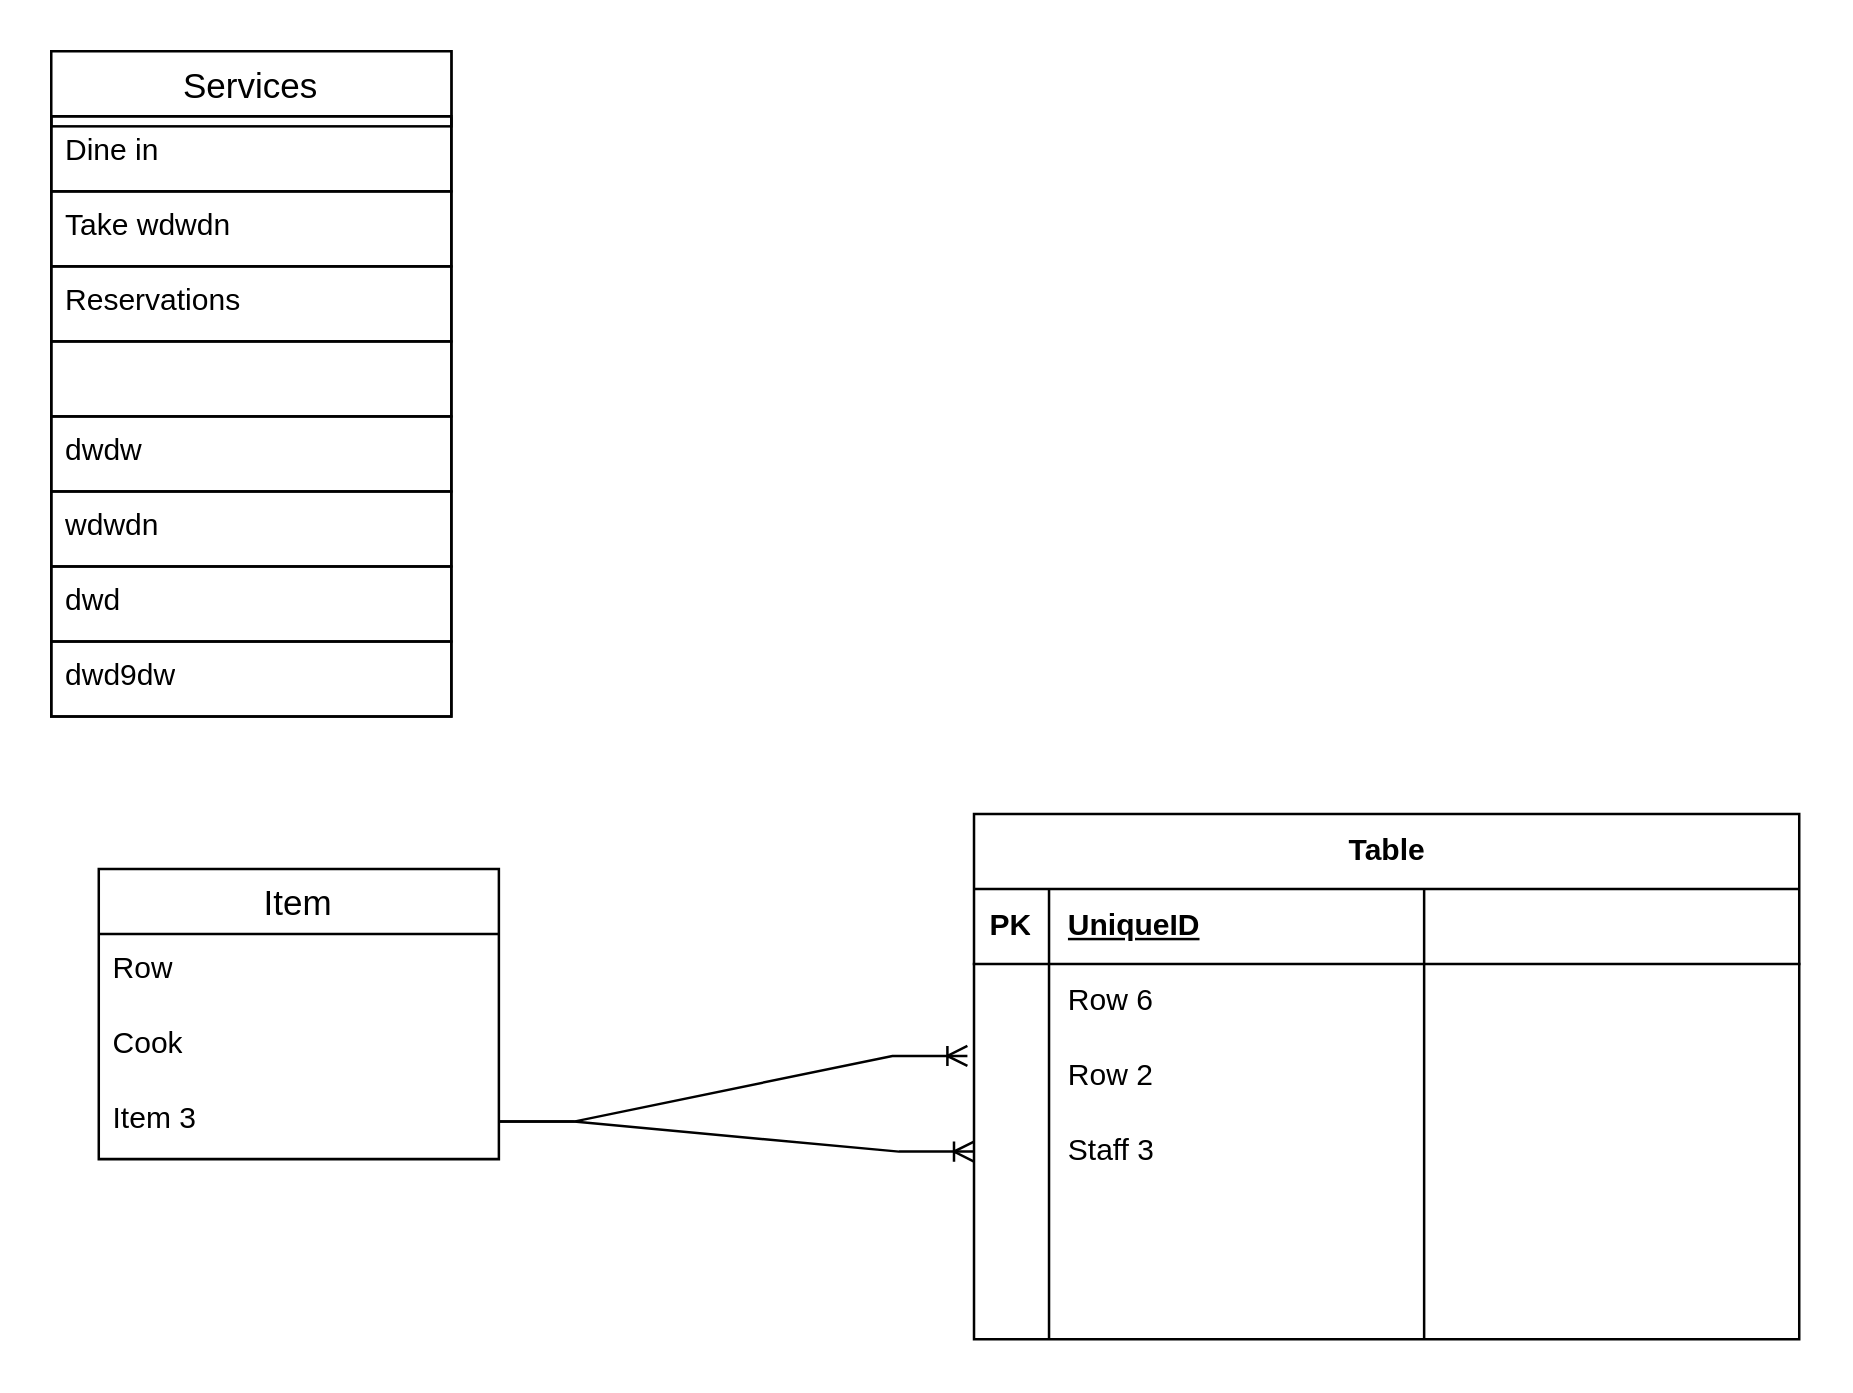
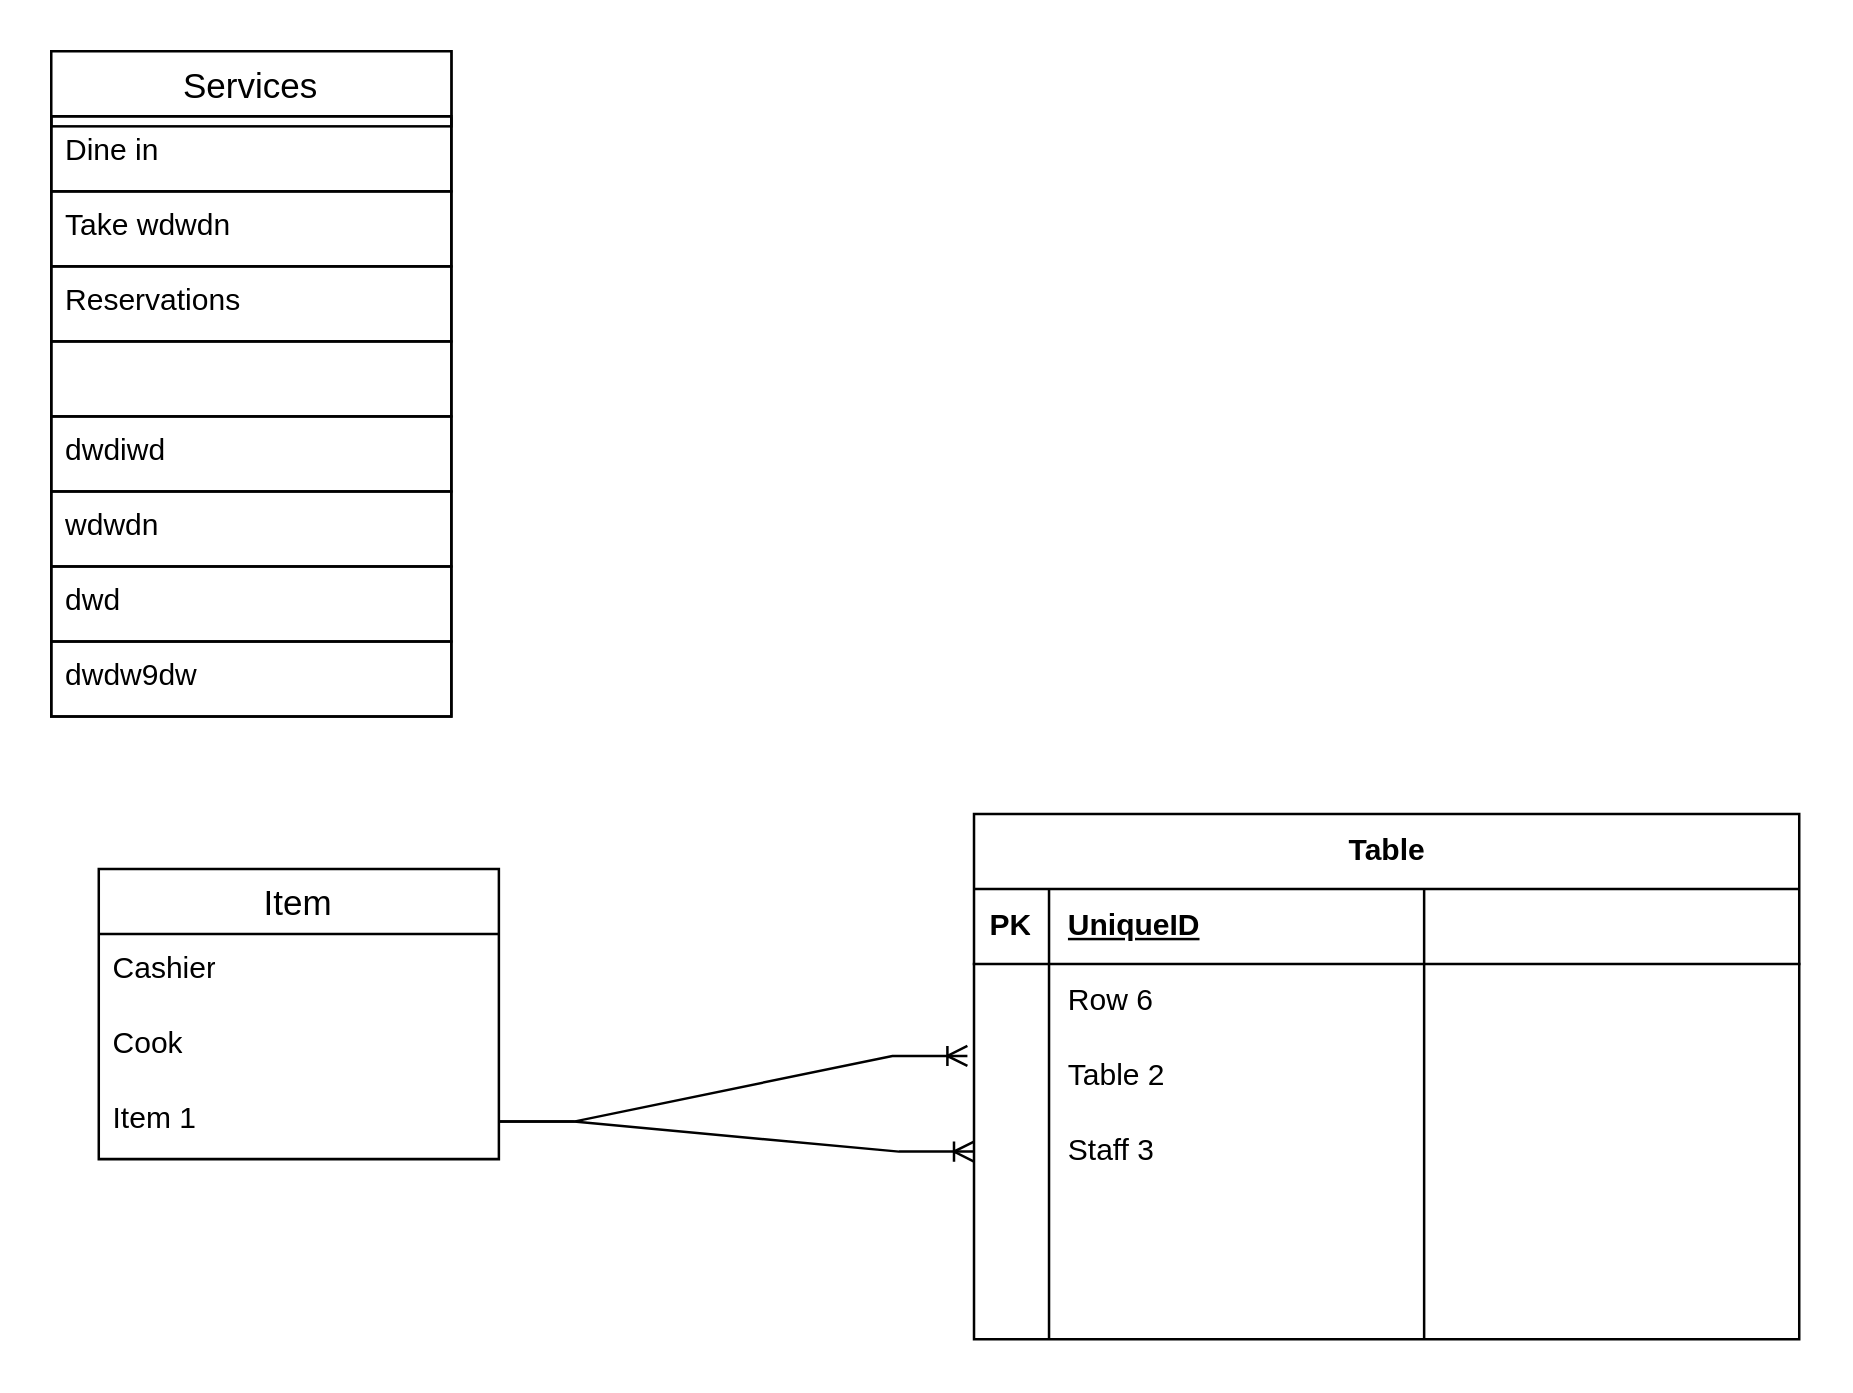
(100, 452) -> (113, 452)
(117, 677) -> (125, 677)
(139, 969) -> (169, 969)
(1107, 1076) -> (1120, 1076)
(160, 1119) -> (160, 1119)
